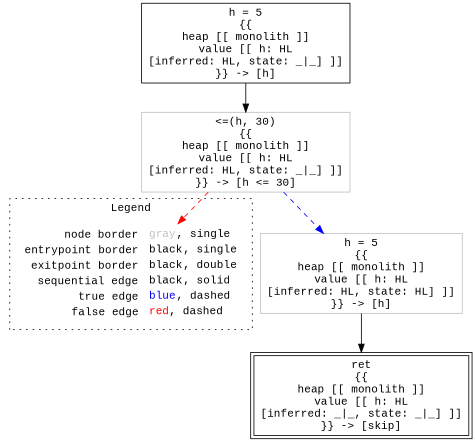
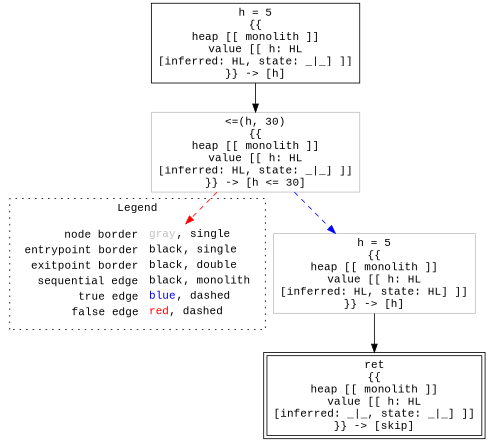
(207, 280) -> (217, 280)
